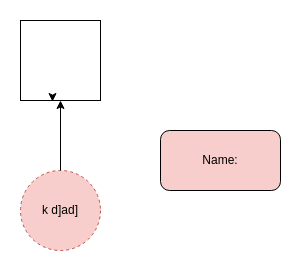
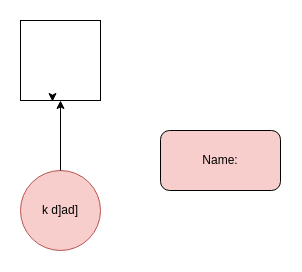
(61, 211) -> (61, 211)
